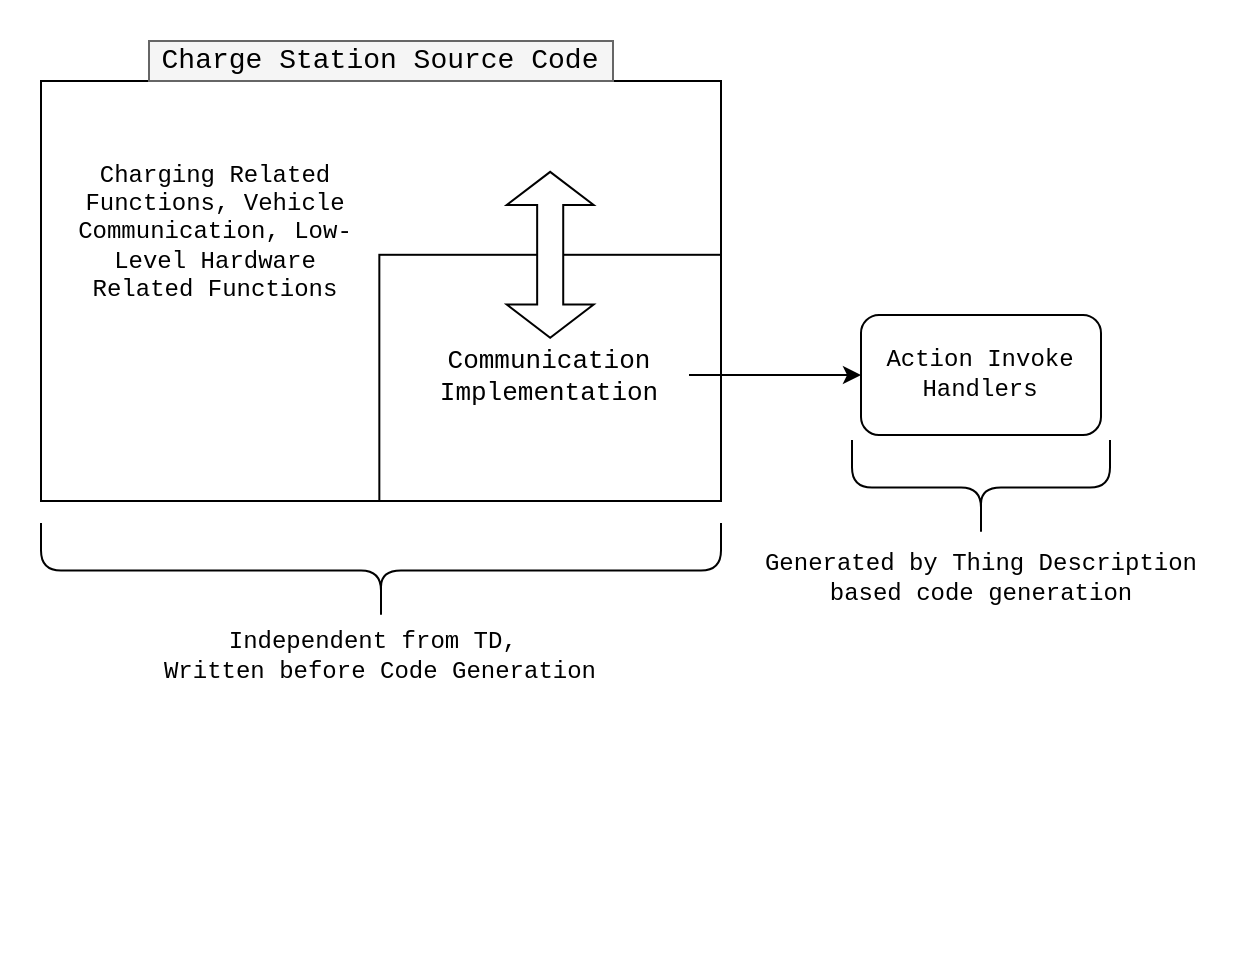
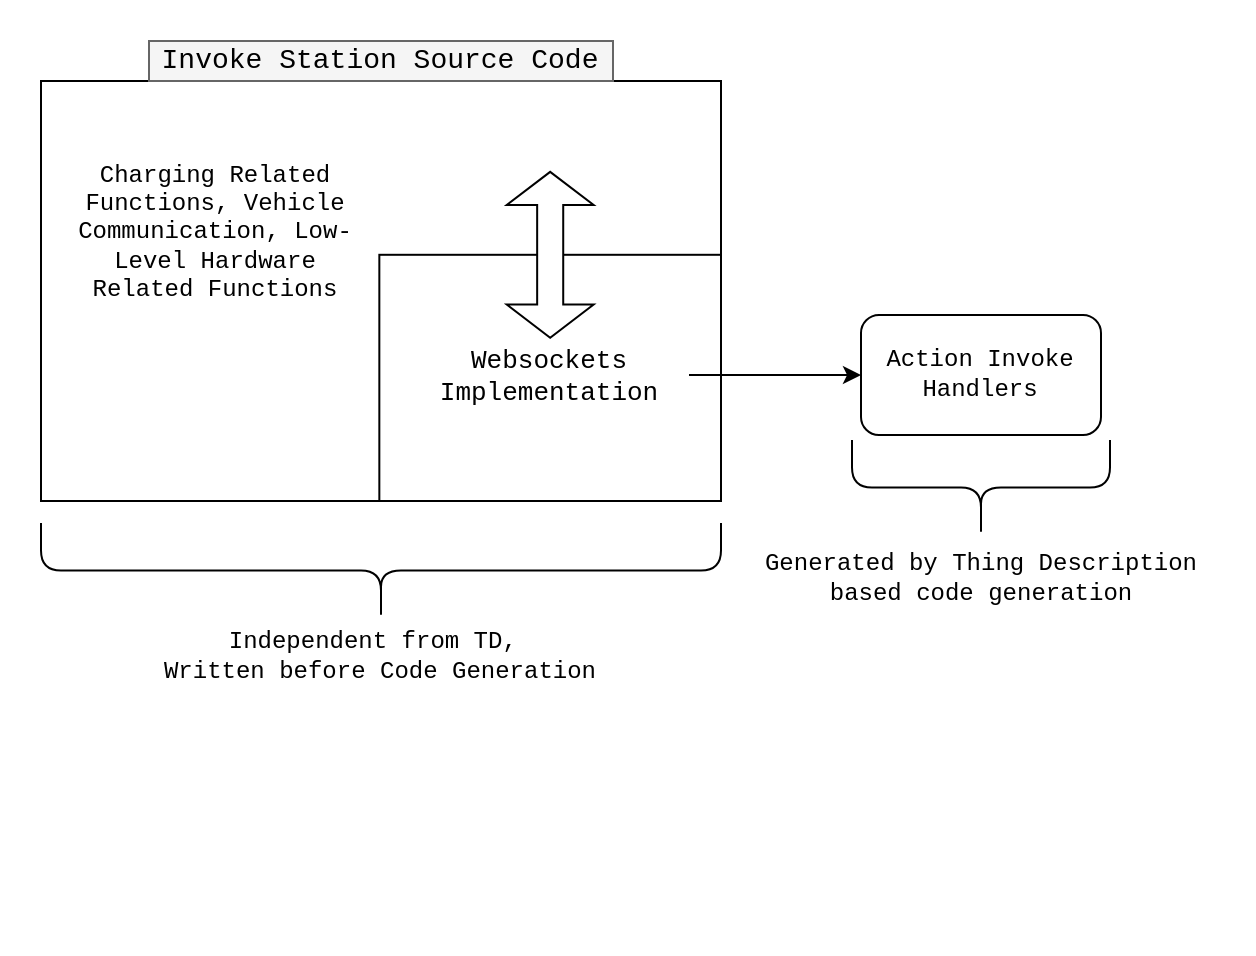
(381, 61) -> (381, 61)
(550, 377) -> (550, 377)
